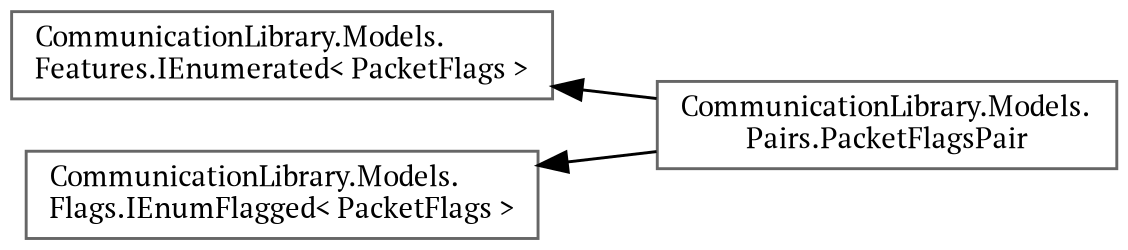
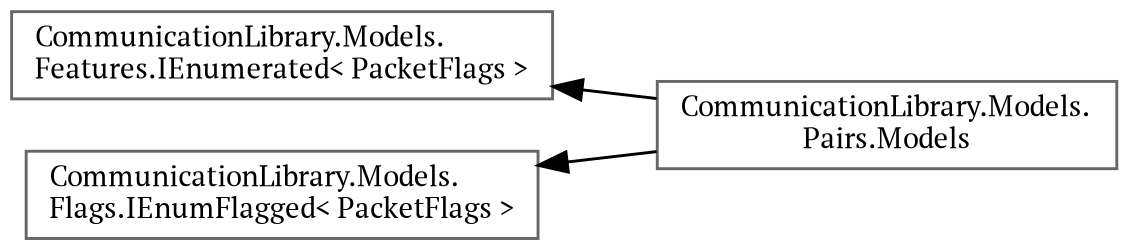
(887, 125) -> (887, 125)
